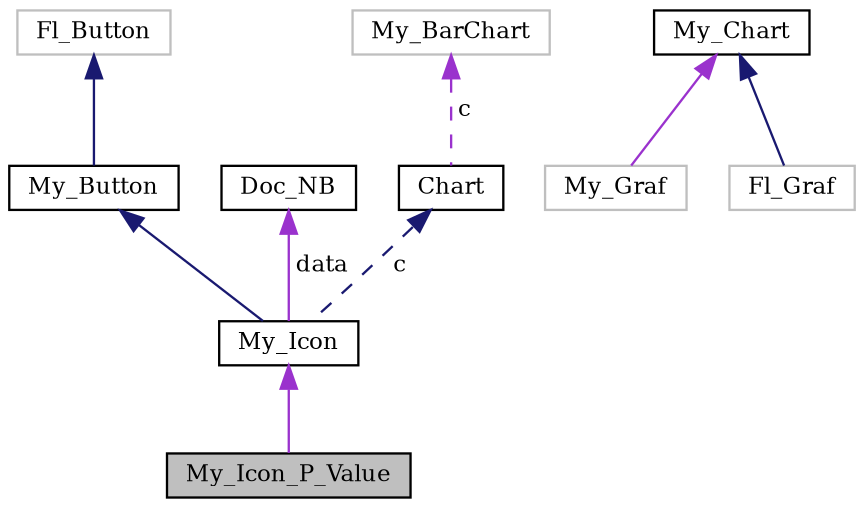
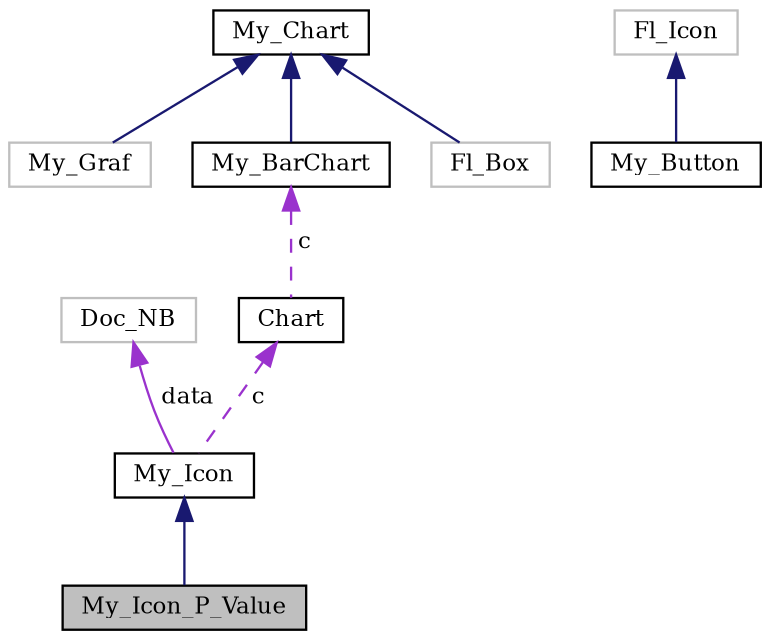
(94, 32) -> (676, 32)
(451, 32) -> (291, 165)
none -> (291, 110)
(667, 120) -> (175, 105)
(289, 188) -> (129, 320)
(792, 188) -> (491, 165)
(201, 273) -> none
(363, 274) -> (231, 408)
(289, 421) -> (184, 553)
